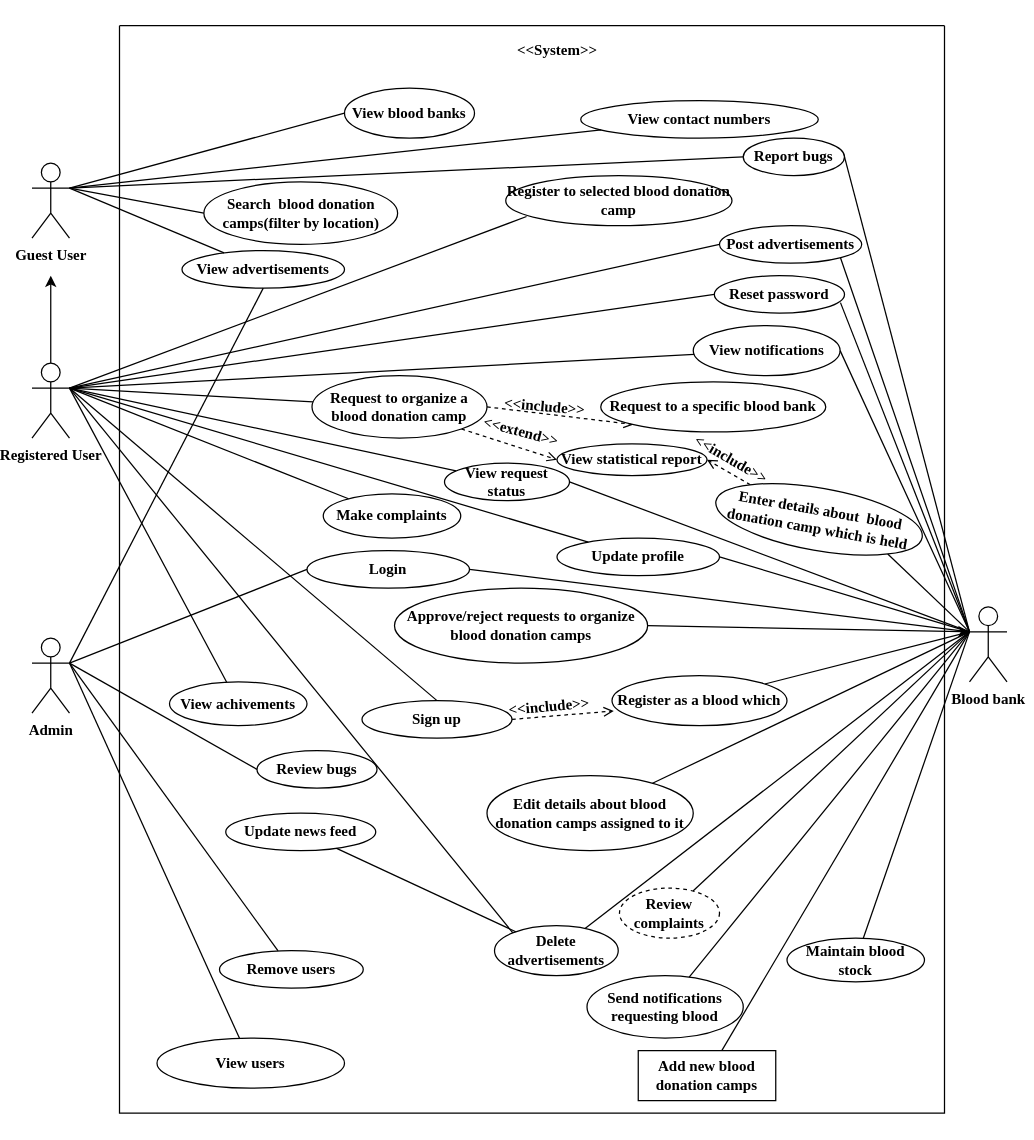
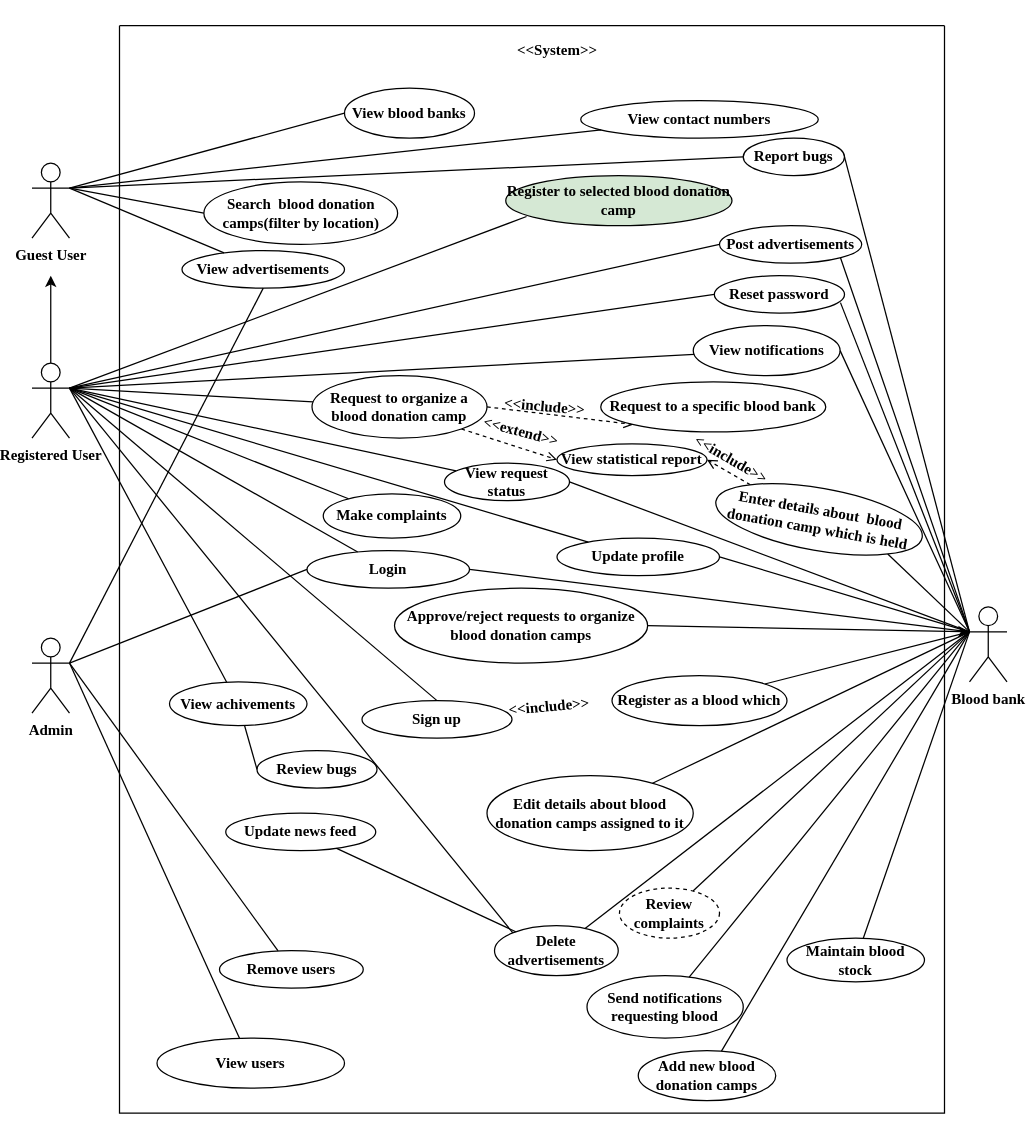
(619, 201) -> (619, 201)
none -> (218, 473)
(561, 715) -> none
(165, 717) -> (251, 748)
(707, 1076) -> (707, 1076)
